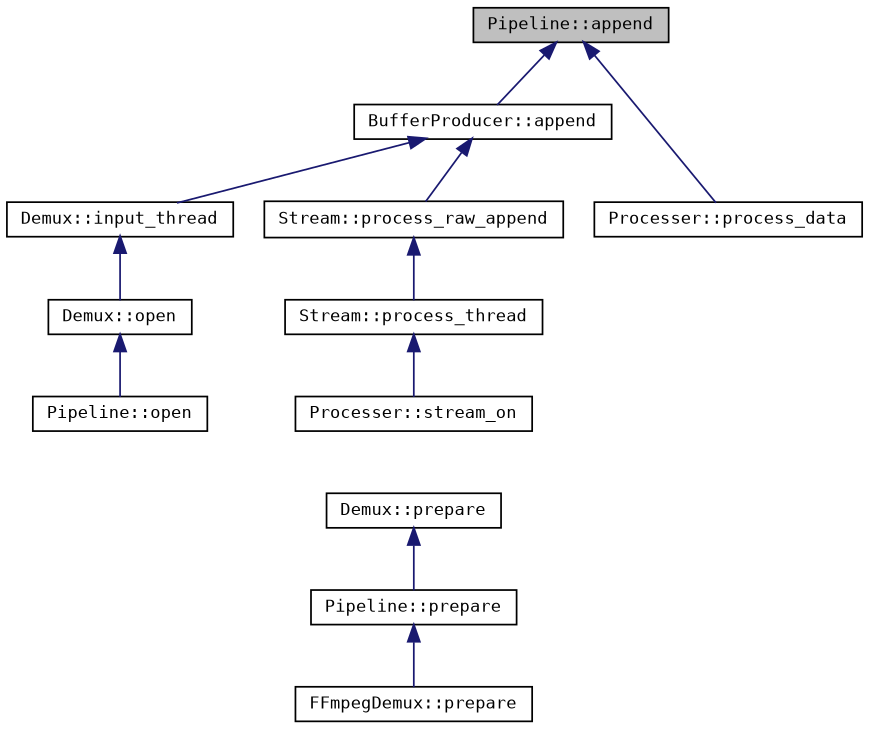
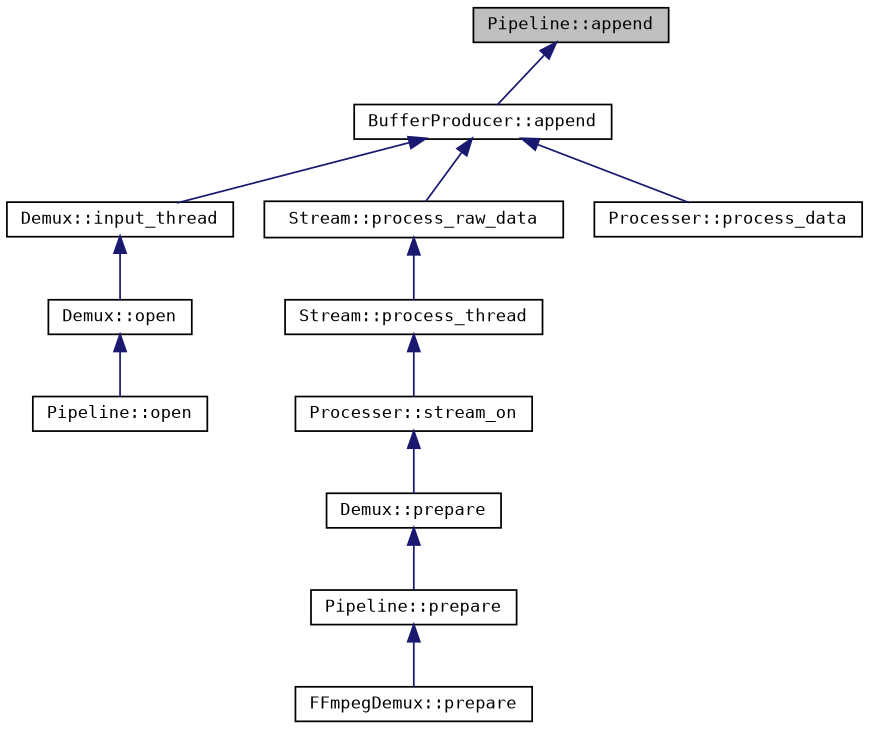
(655, 129) -> (614, 174)
(414, 219) -> (414, 219)
none -> (414, 471)
